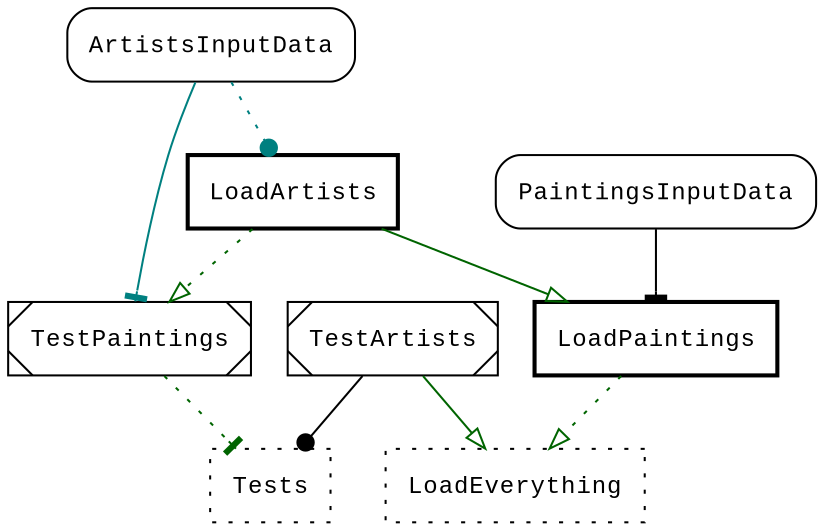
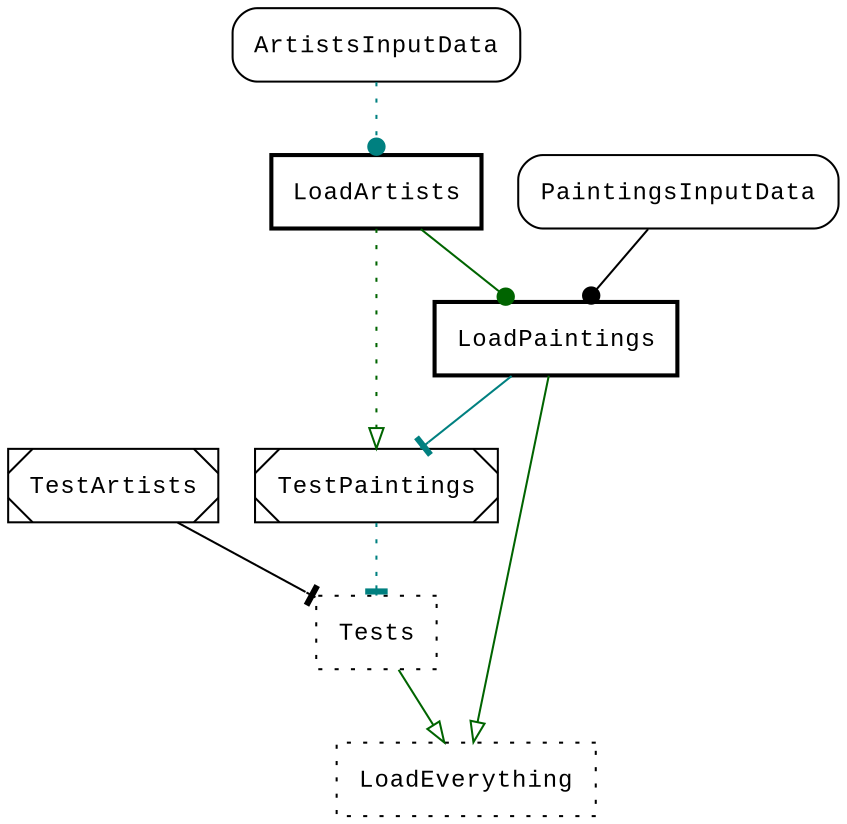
(160, 185) -> (470, 409)
(656, 260) -> (622, 259)
(465, 262) -> (460, 260)
(447, 404) -> (416, 697)
(593, 405) -> (513, 549)
(337, 406) -> (242, 557)
(196, 409) -> (376, 554)
